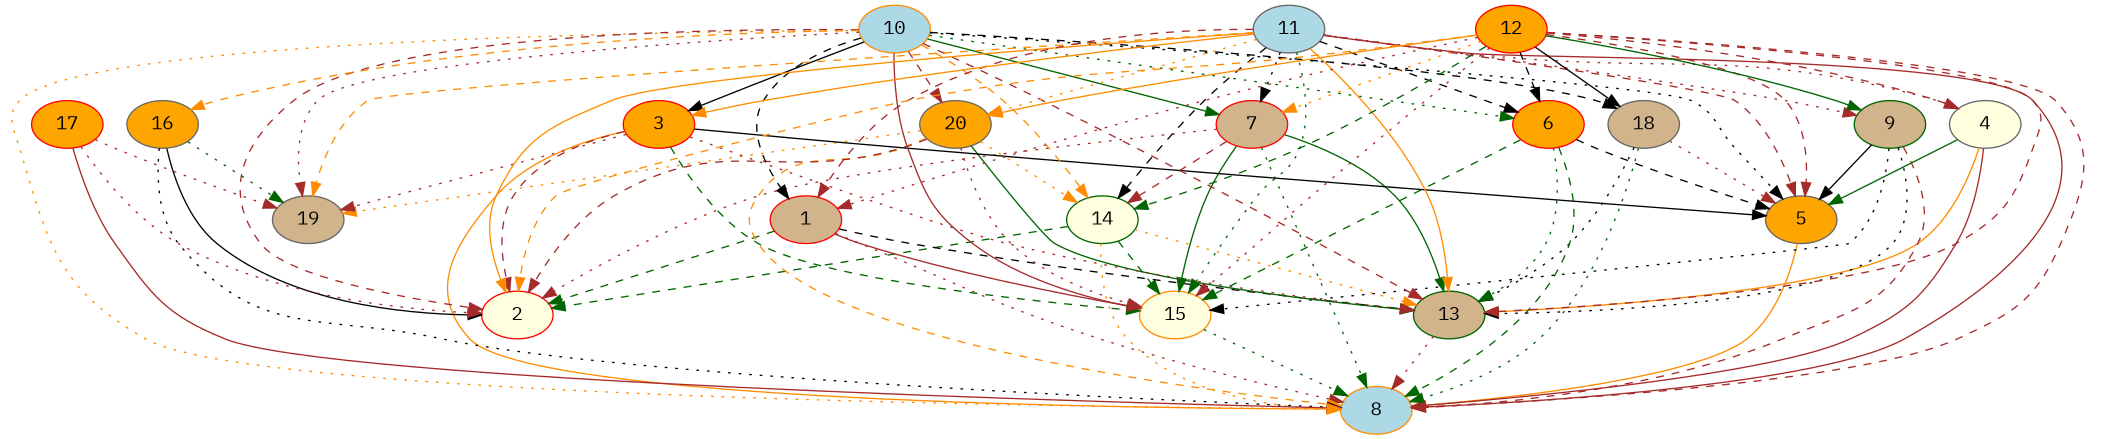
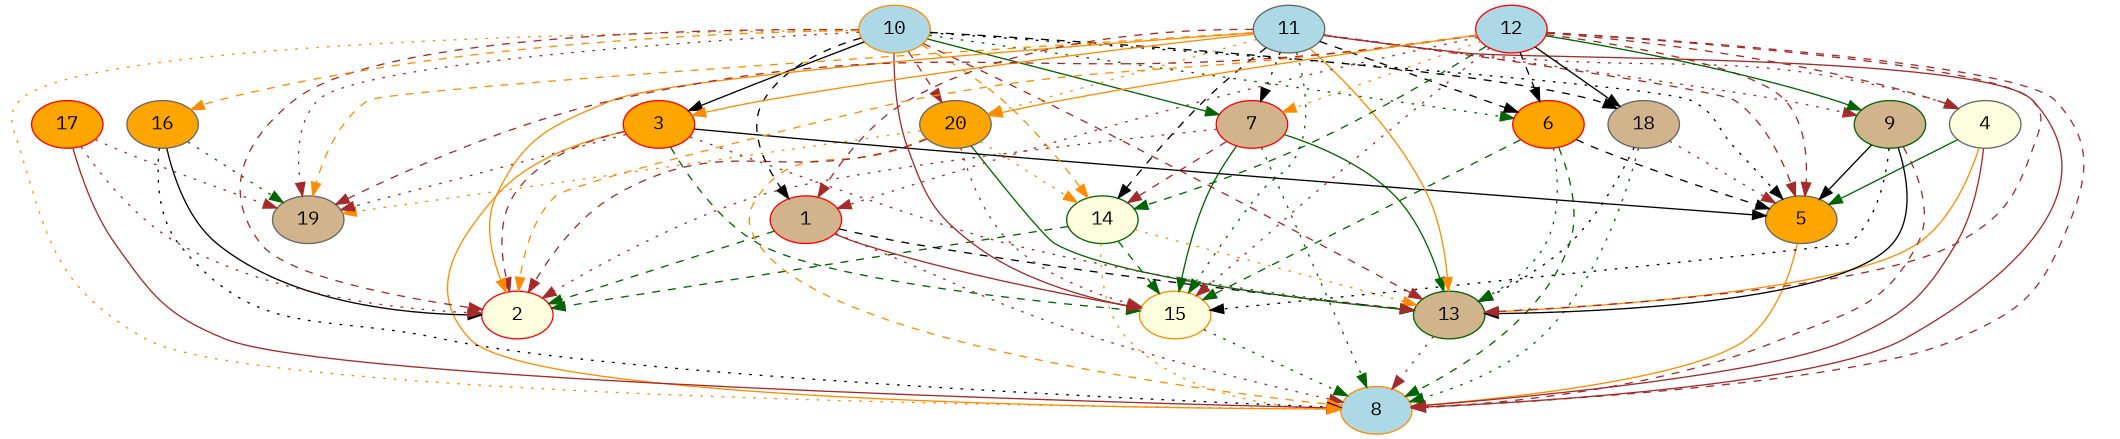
(1511, 29) -> (1511, 29)
none -> (902, 63)
(1751, 295) -> (1751, 295)
